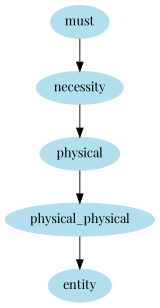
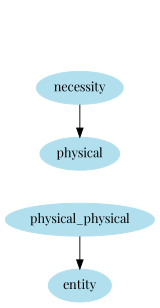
(80, 22) -> none
(80, 182) -> none
